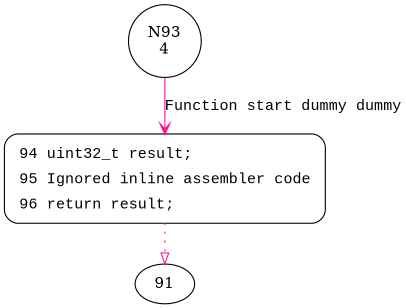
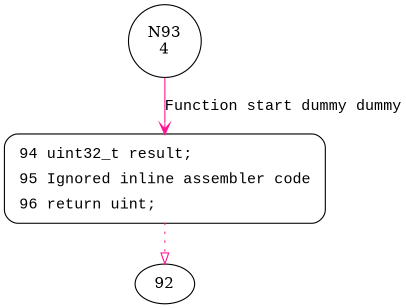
(111, 204) -> (102, 204)
(165, 284) -> (165, 284)
